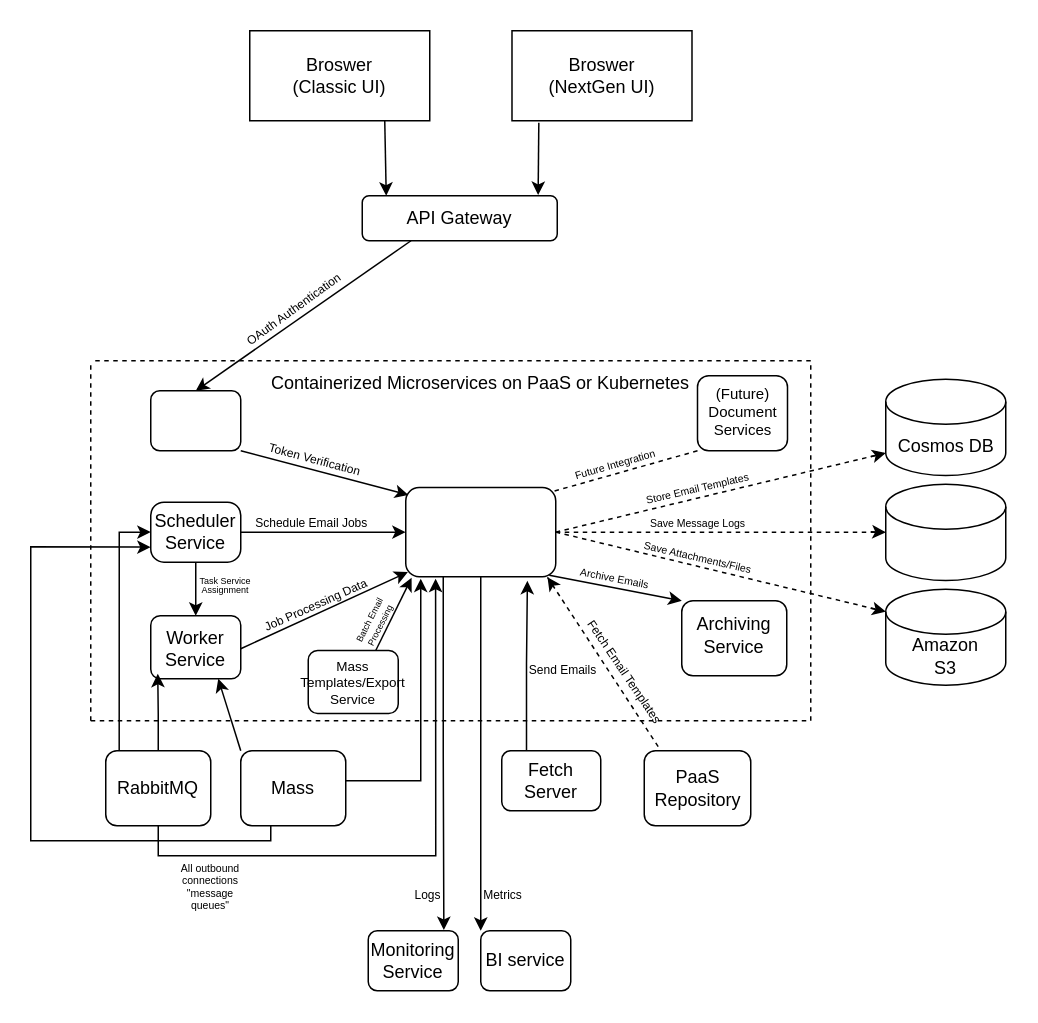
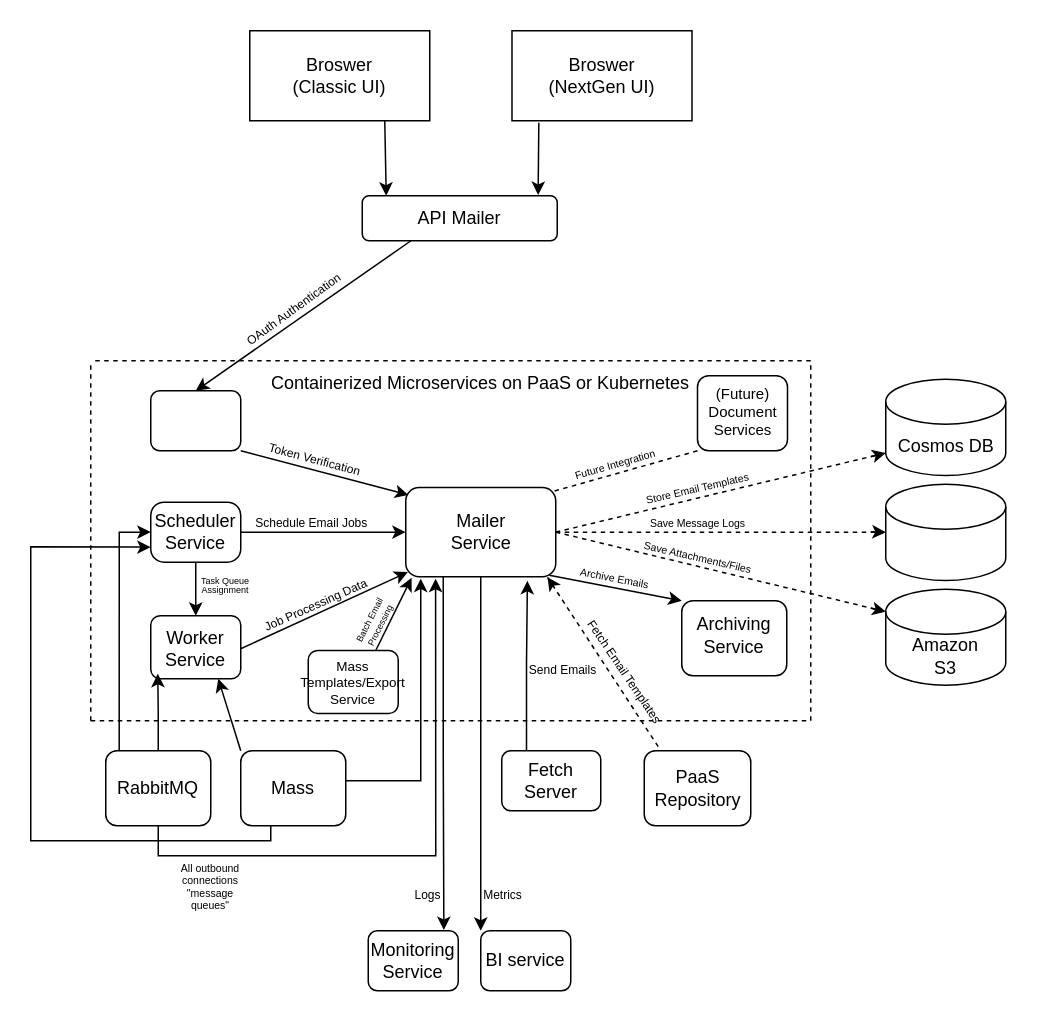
(460, 218) -> (460, 218)
none -> (481, 532)
(226, 584) -> (226, 584)
